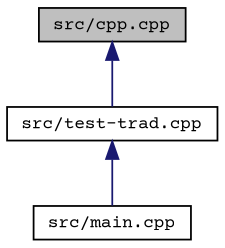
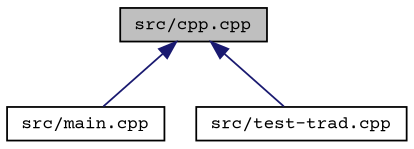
(112, 183) -> (133, 80)
